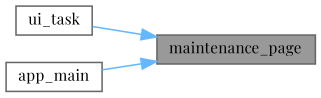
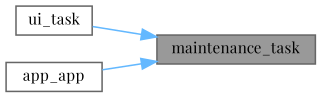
(236, 50) -> (236, 50)
(54, 77) -> (54, 77)
